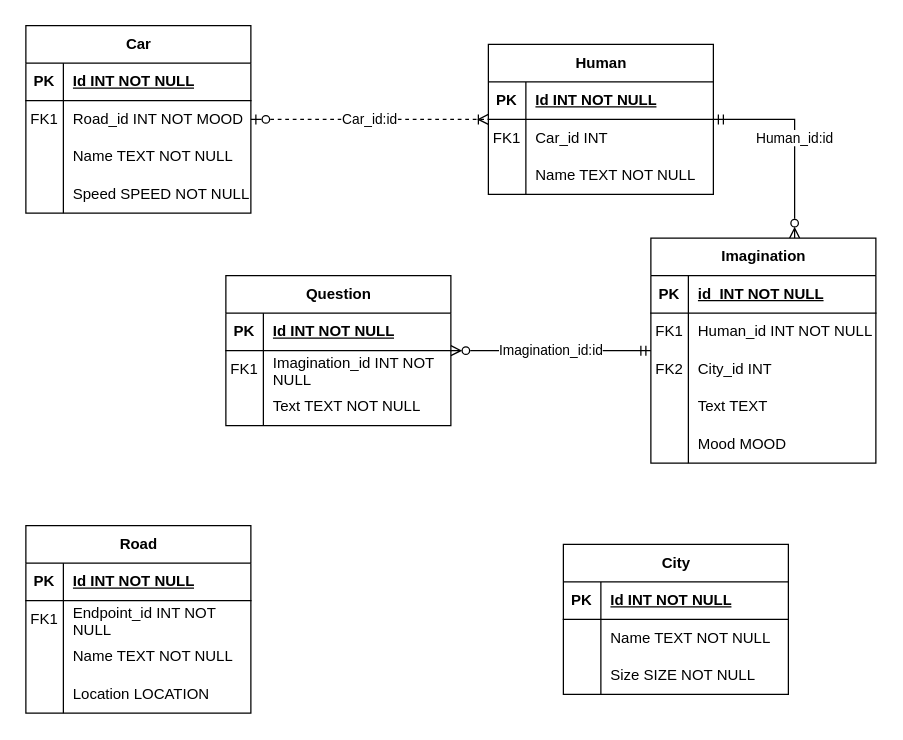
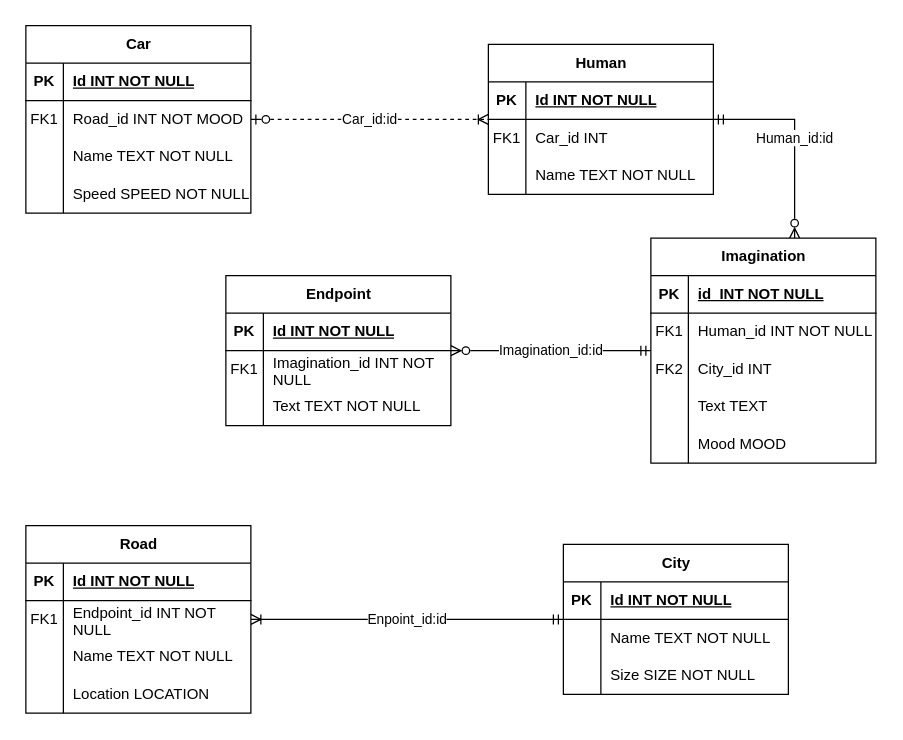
(339, 294) -> (339, 294)
none -> (407, 619)
